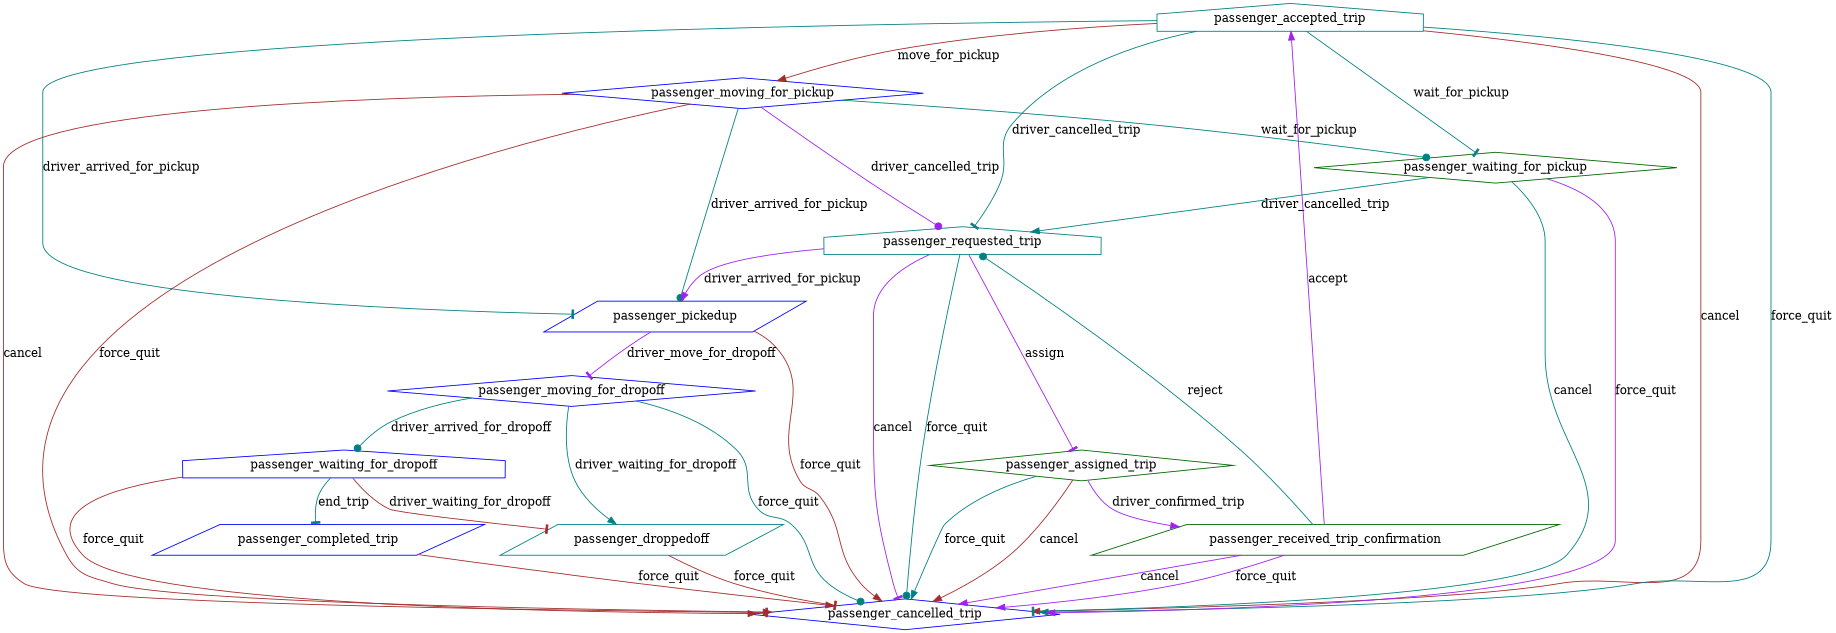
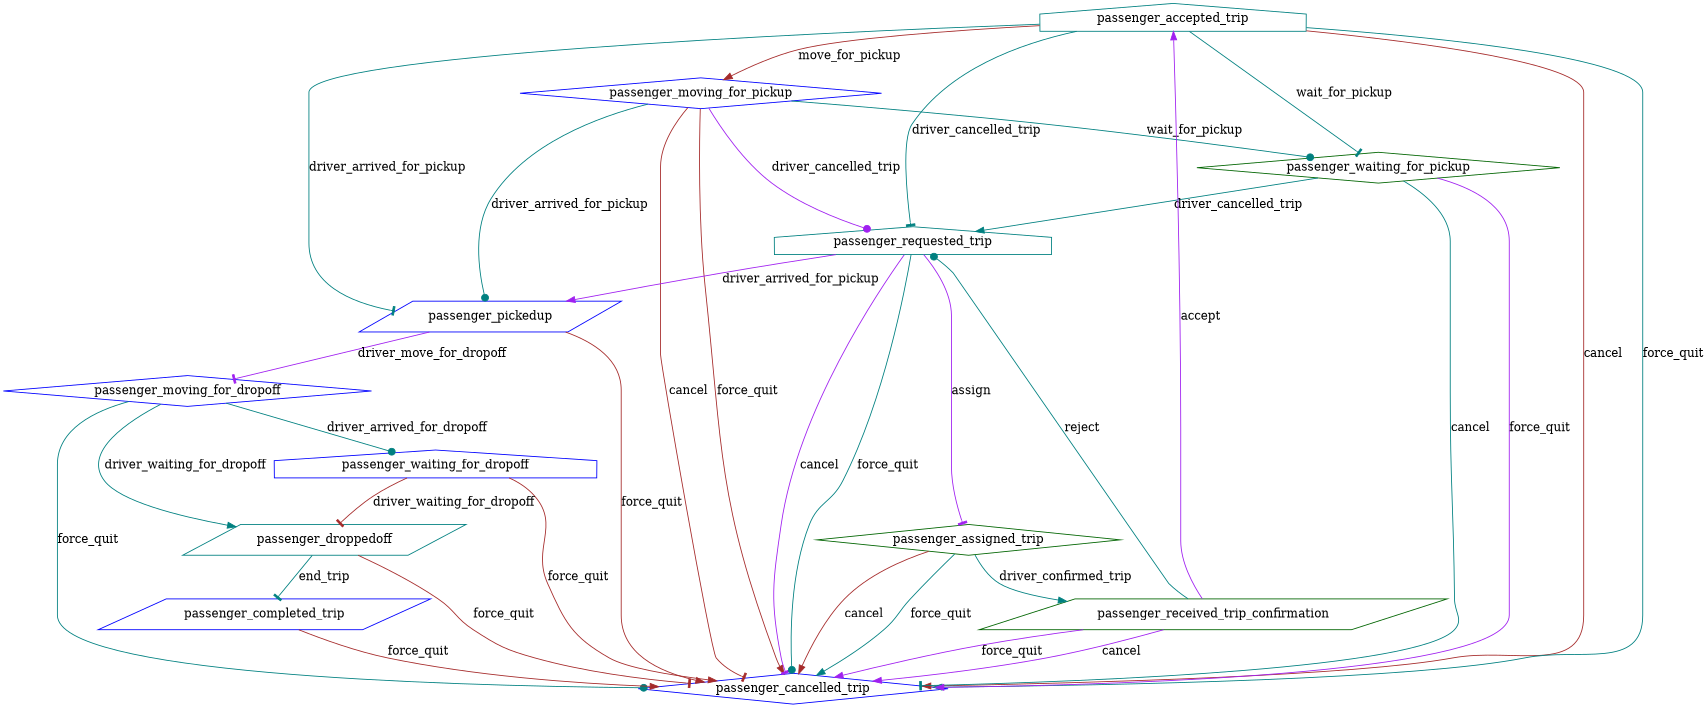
(318, 497) -> (296, 575)
(1123, 514) -> (1010, 588)
